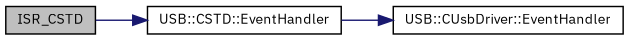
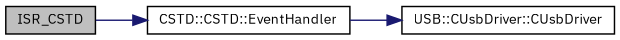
(244, 20) -> (249, 20)
(508, 20) -> (508, 20)
